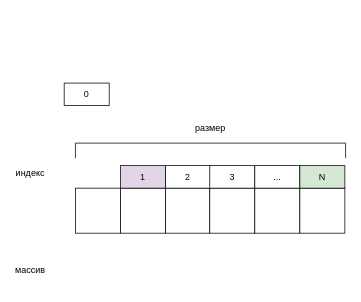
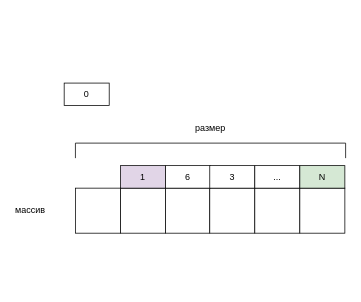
(30, 173) -> none
(188, 177) -> (188, 177)
(30, 270) -> (30, 210)
